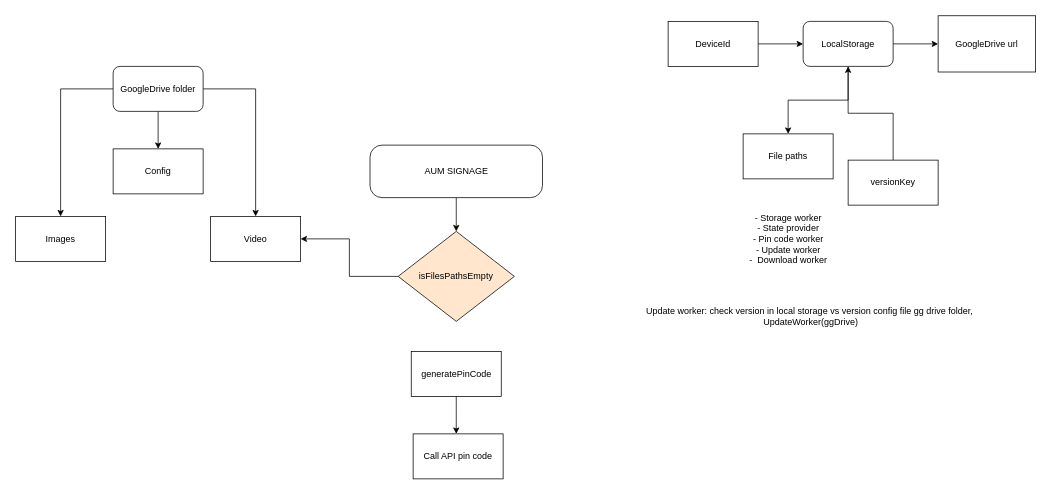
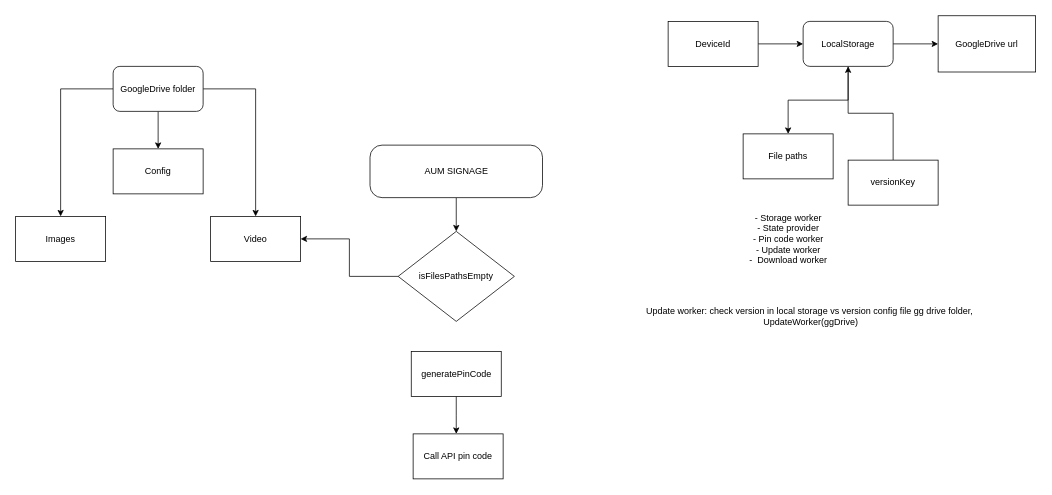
(456, 276) -> (456, 276)
